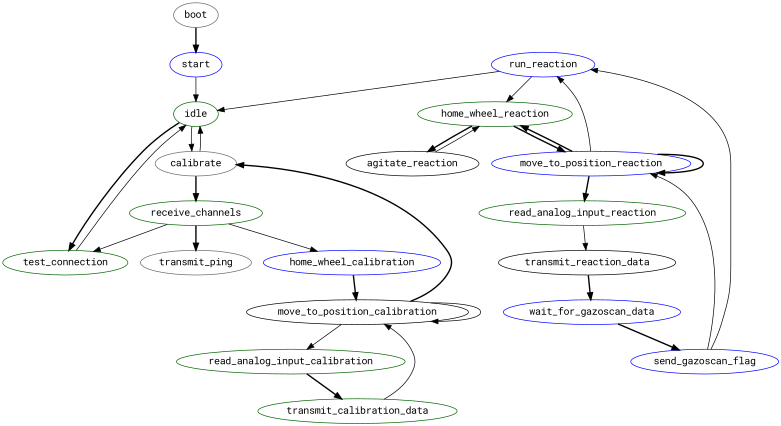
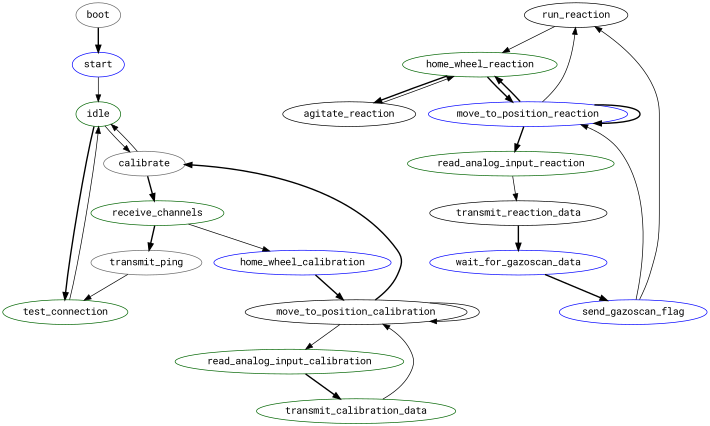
(543, 65) -> (576, 15)
(362, 90) -> none
(134, 237) -> (109, 286)
